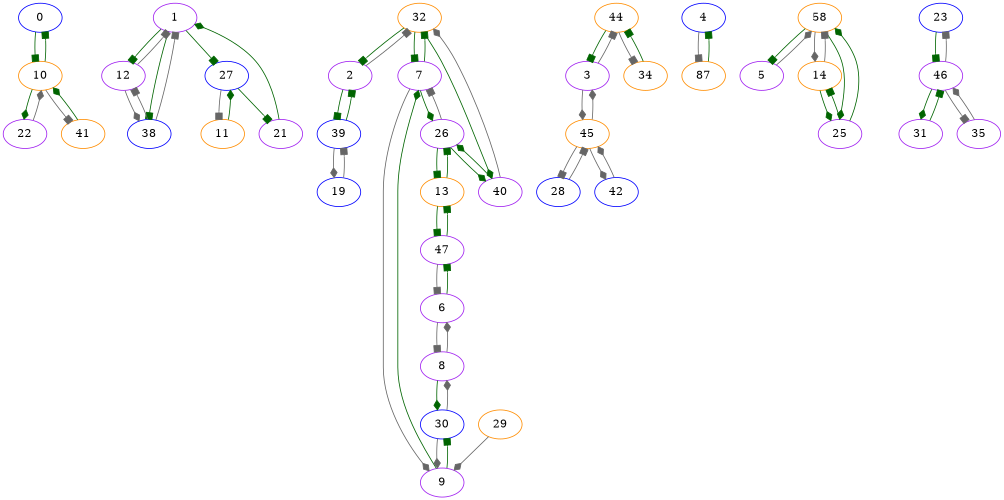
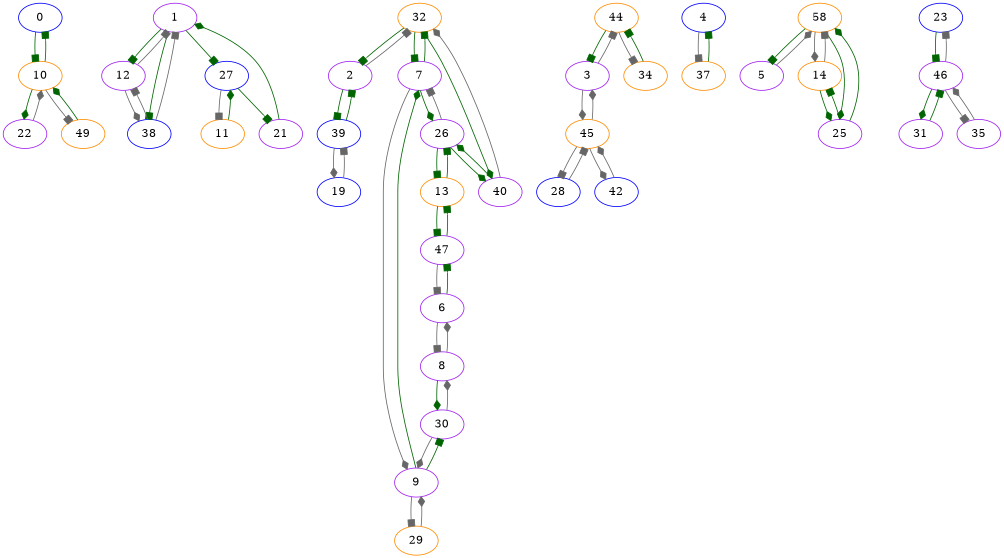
(704, 76) -> (704, 76)
(83, 134) -> (83, 134)
(442, 424) -> (442, 424)
none -> (411, 507)
